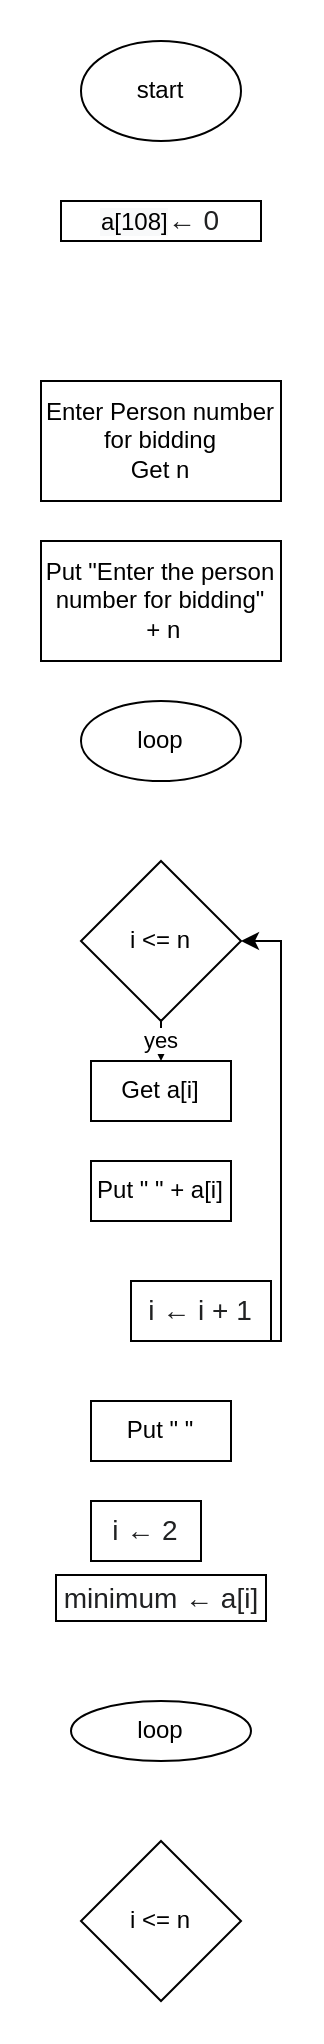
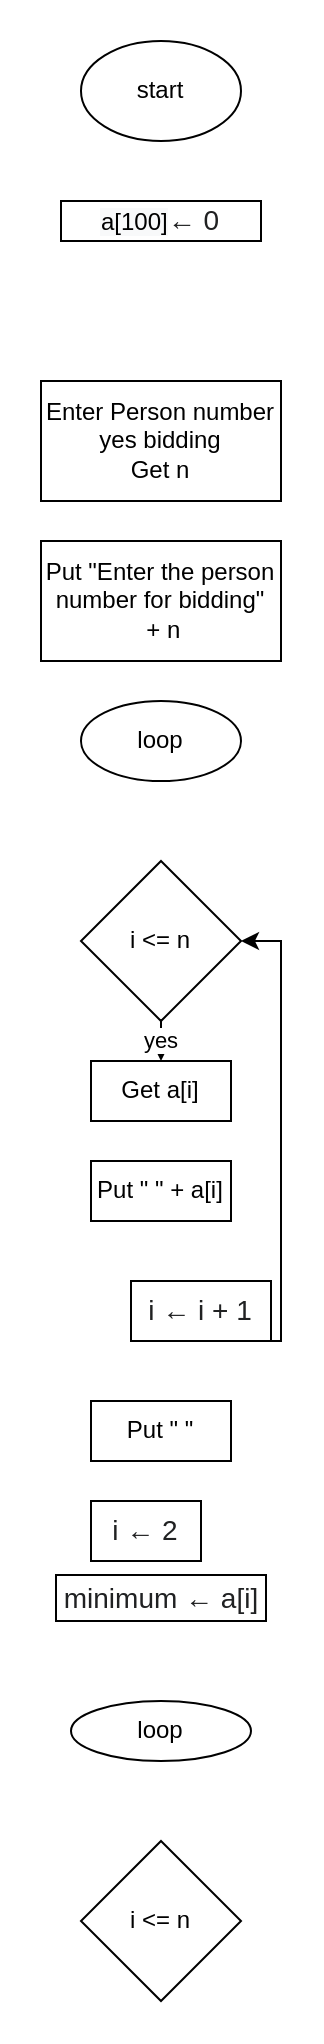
(161, 221) -> (161, 221)
(161, 441) -> (161, 441)
